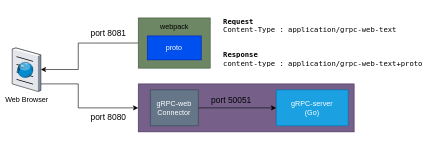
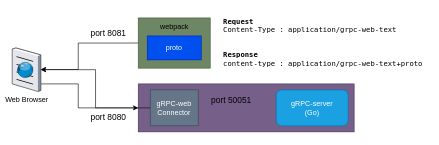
(270, 108) -> (96, 80)
(312, 108) -> (312, 108)
